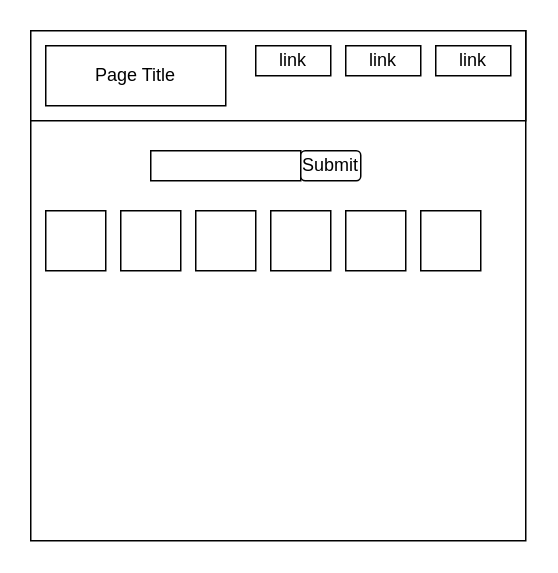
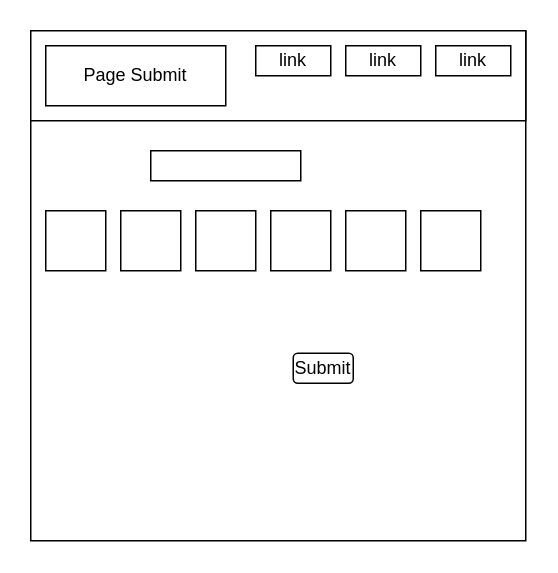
(136, 76) -> (136, 76)
(331, 166) -> (323, 368)
